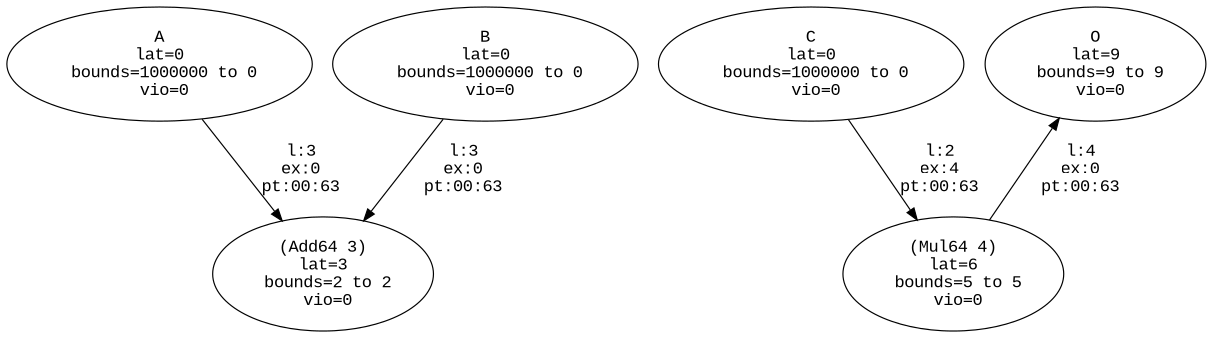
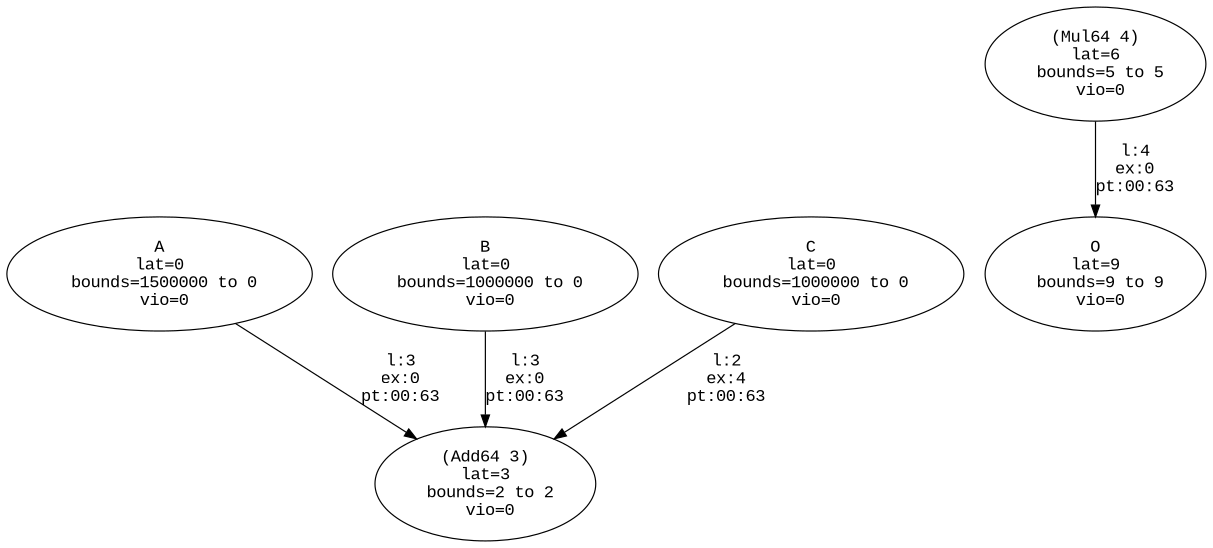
(160, 64) -> (160, 274)
(879, 165) -> (650, 378)
